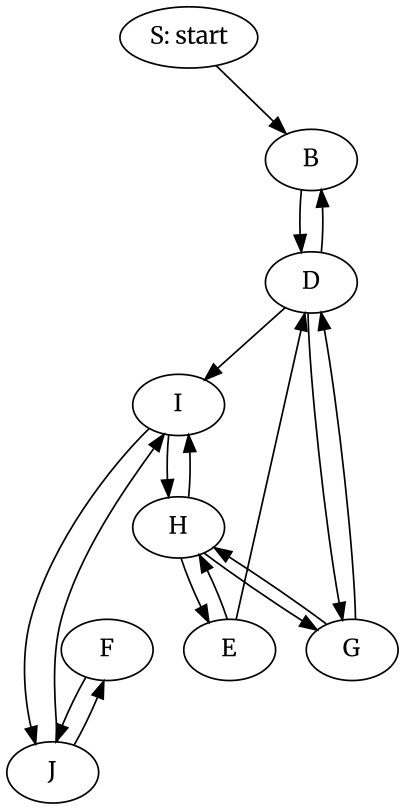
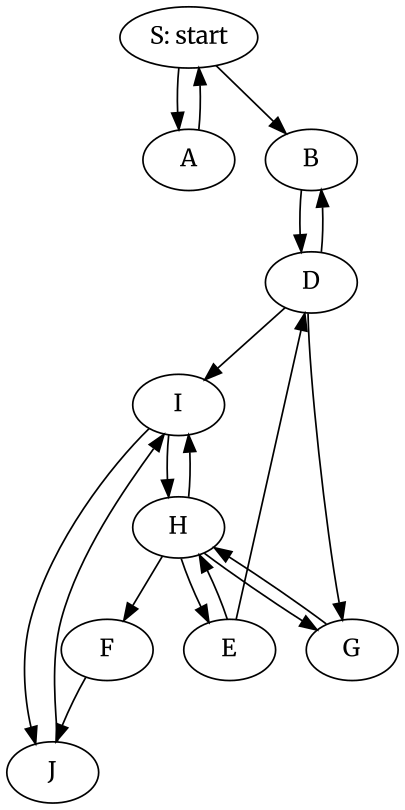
none -> (189, 160)
(344, 474) -> none
(87, 721) -> (148, 581)
